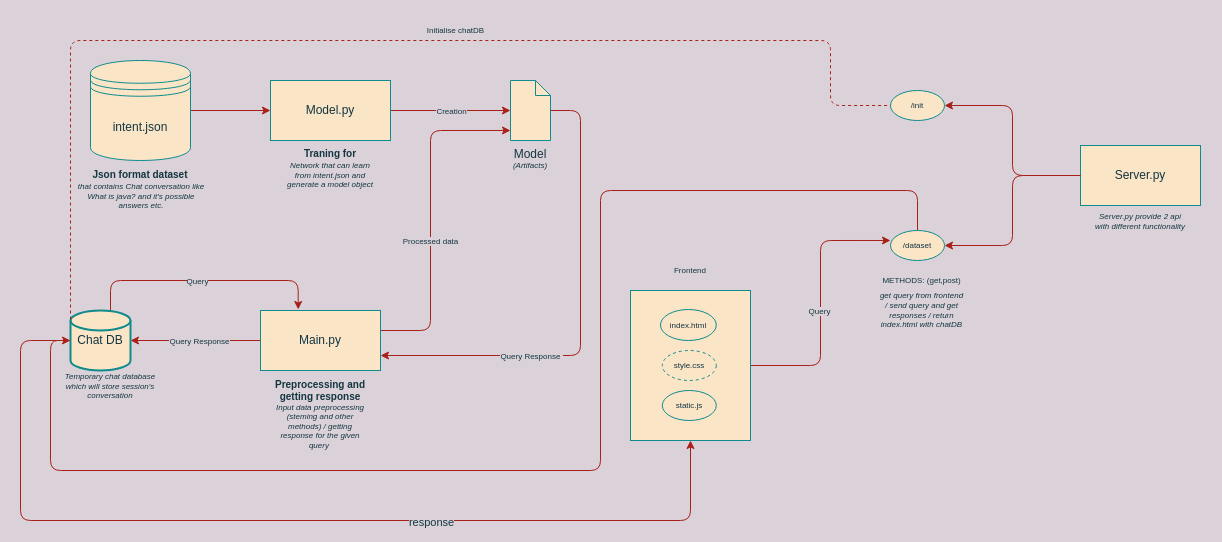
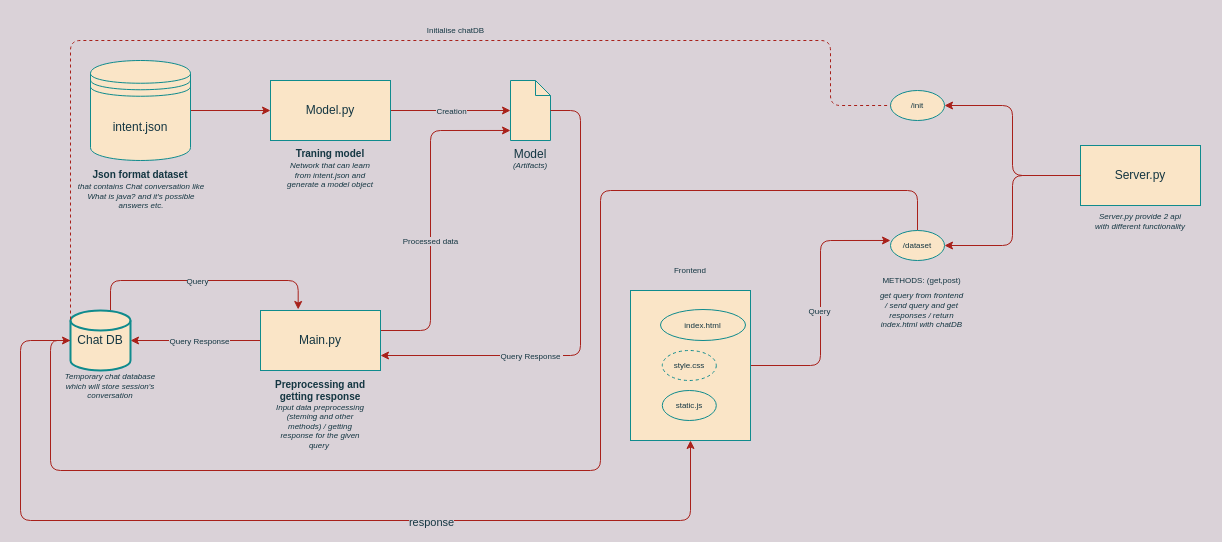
(331, 154) -> (331, 154)
(688, 325) -> (703, 325)
